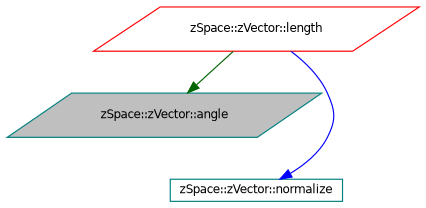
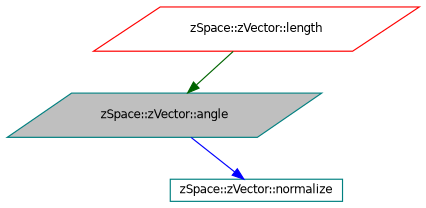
(334, 113) -> (213, 155)
